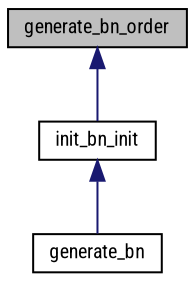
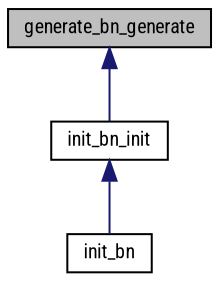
(97, 28) -> (110, 28)
(97, 253) -> (110, 253)
